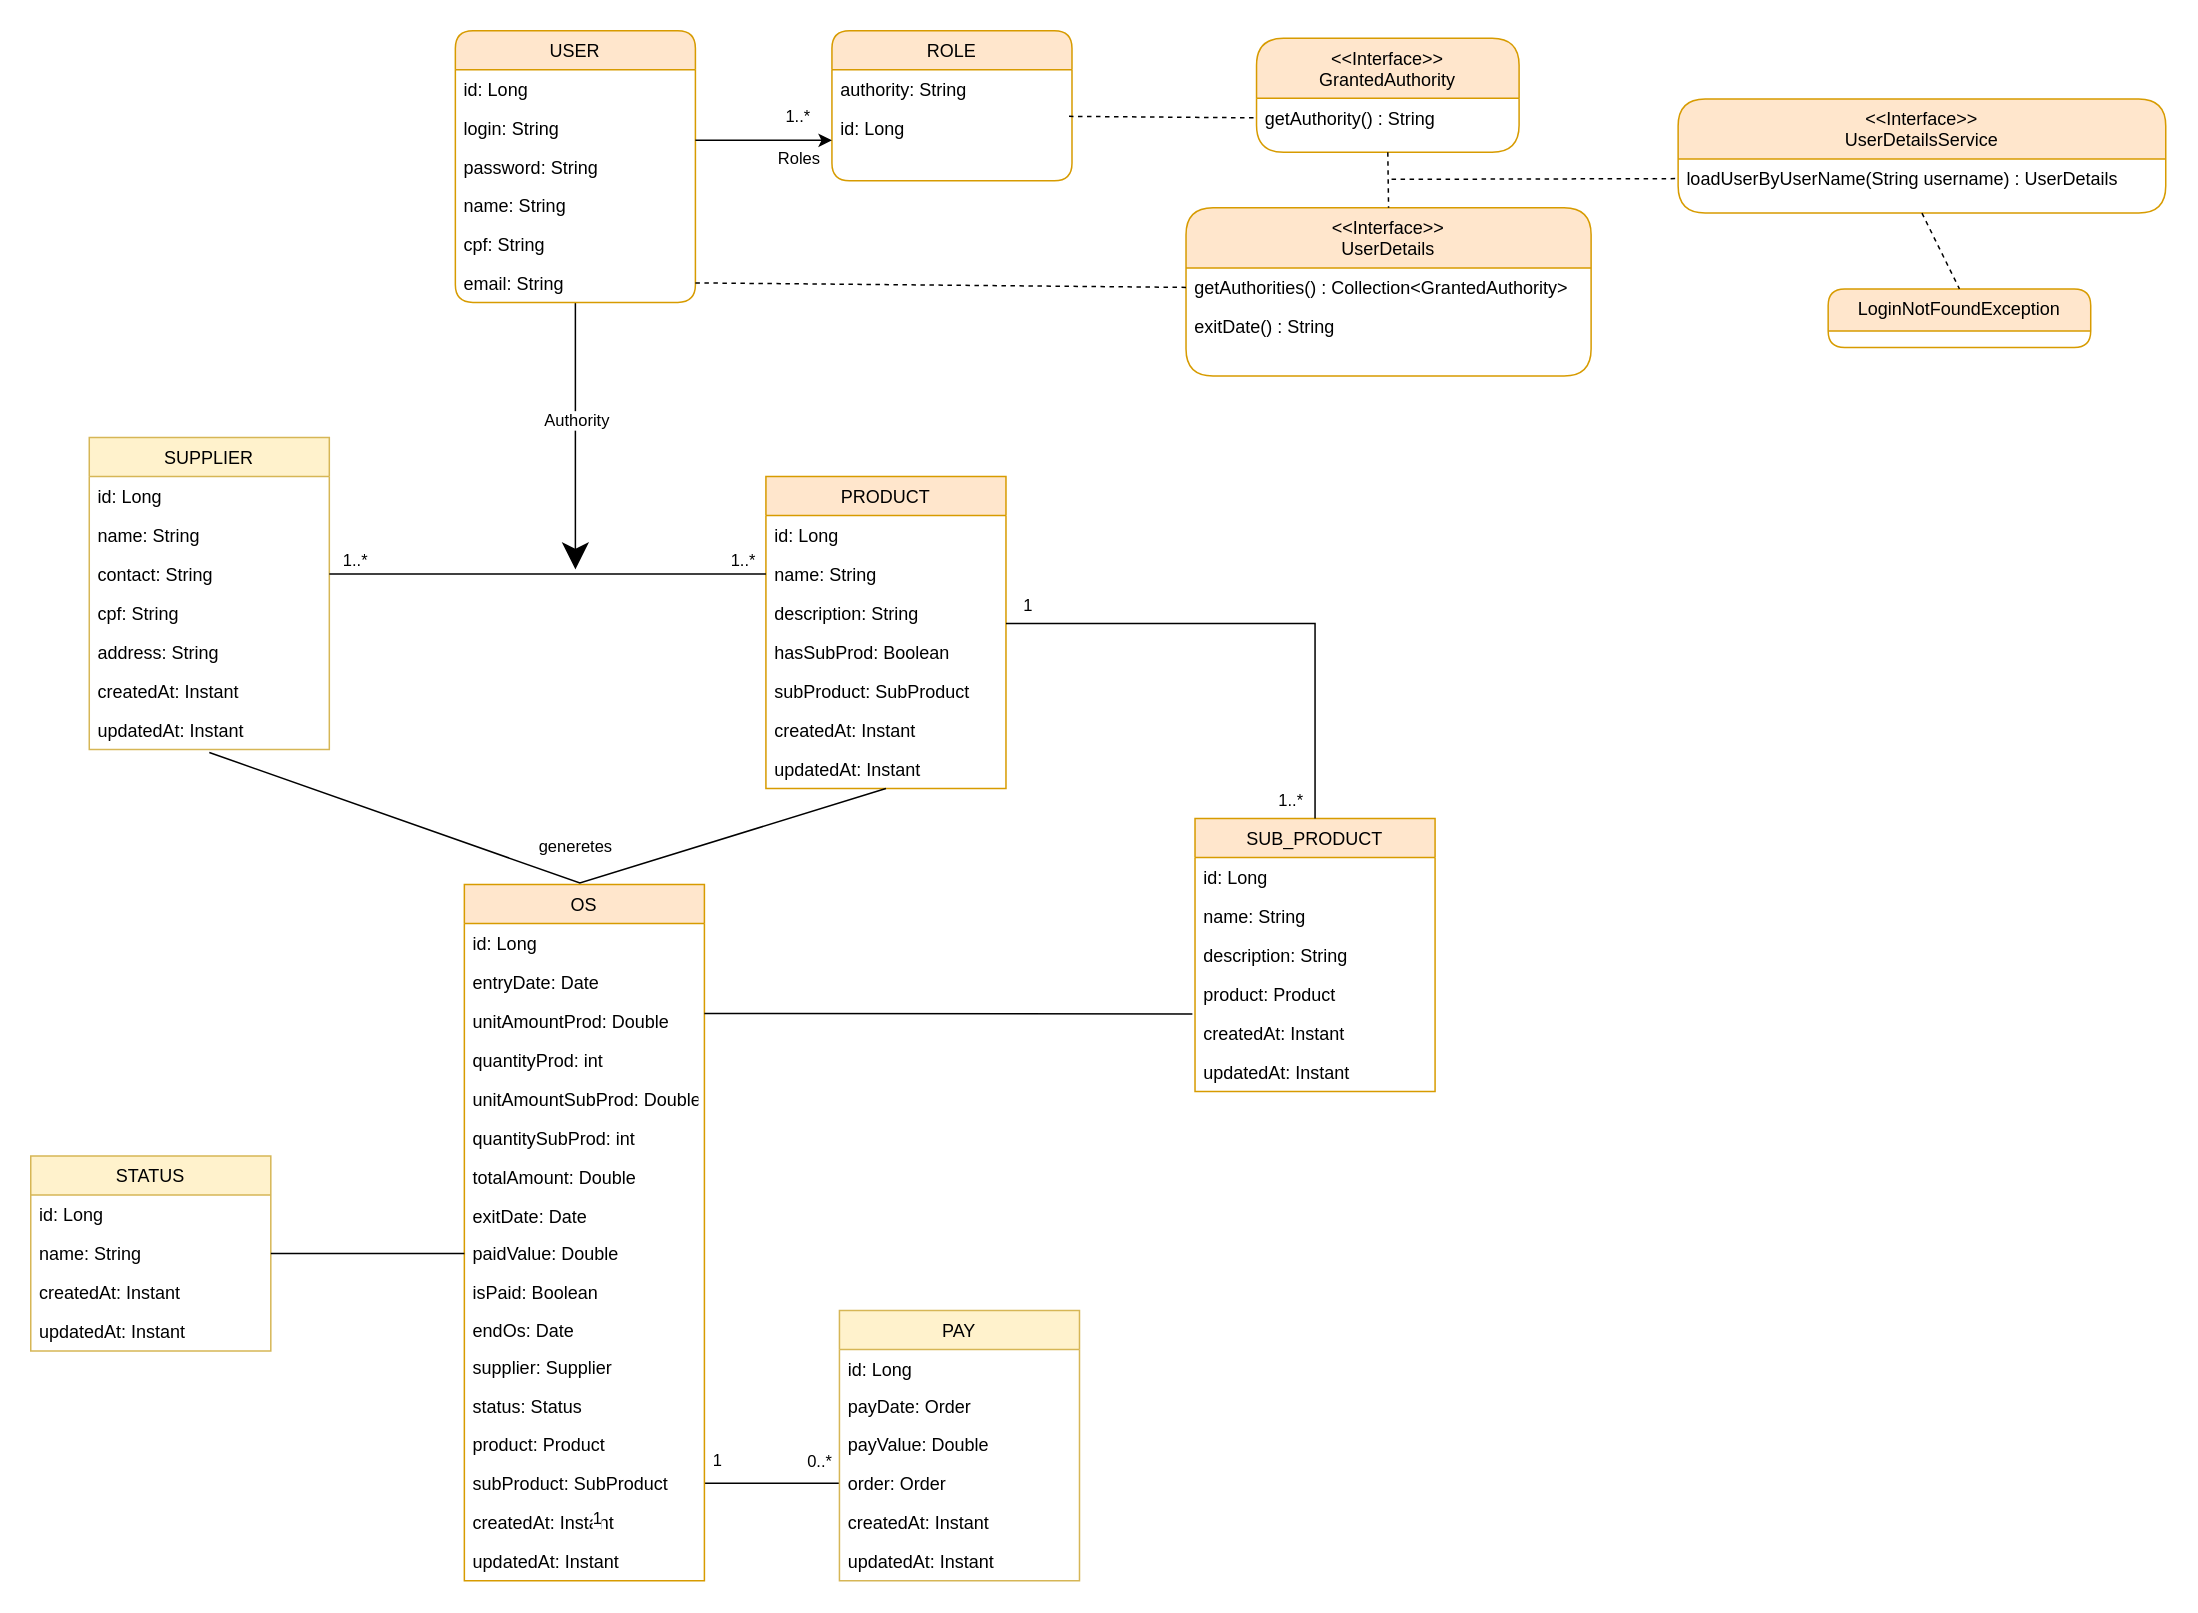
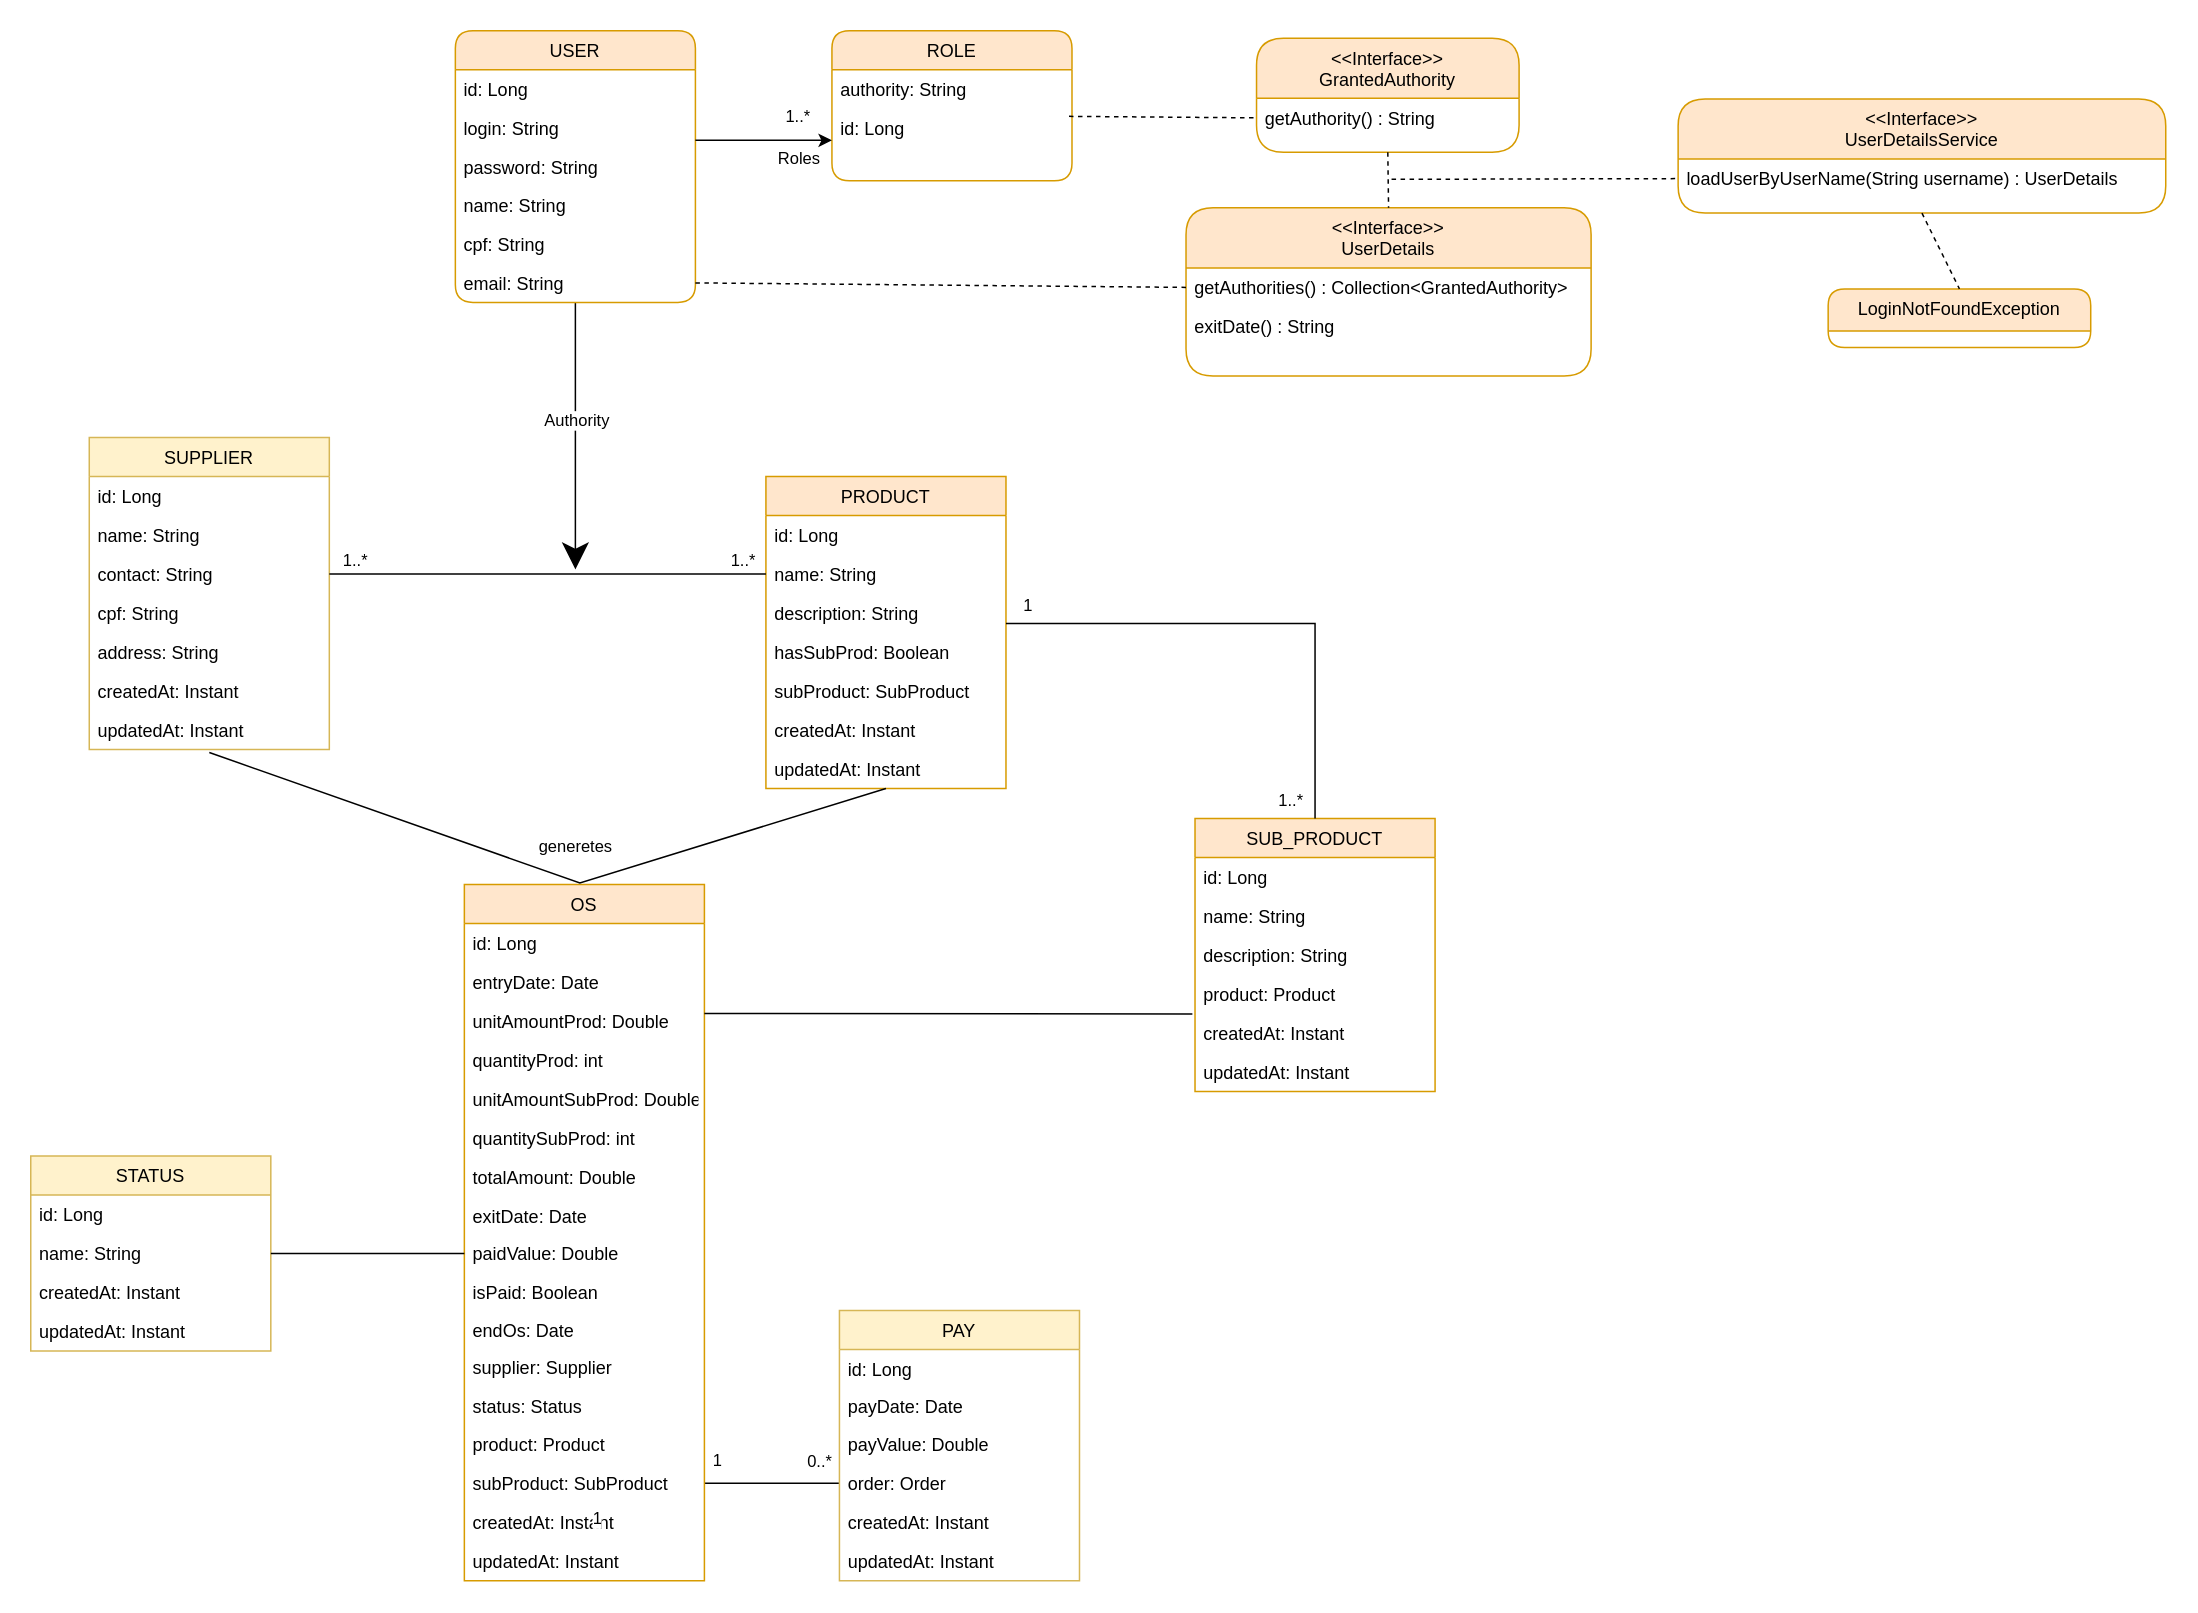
(913, 1407) -> (908, 1407)
